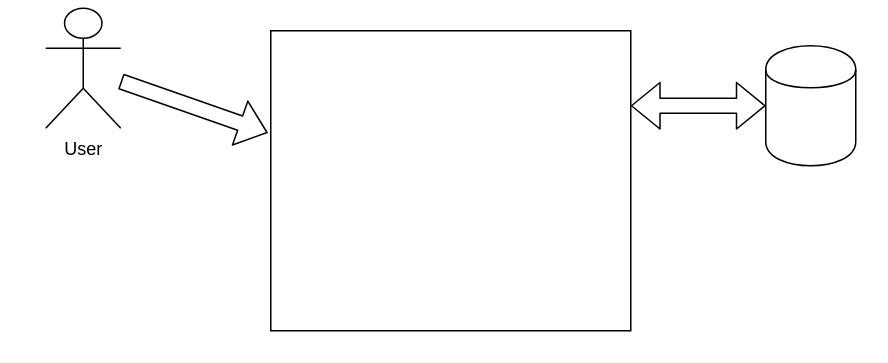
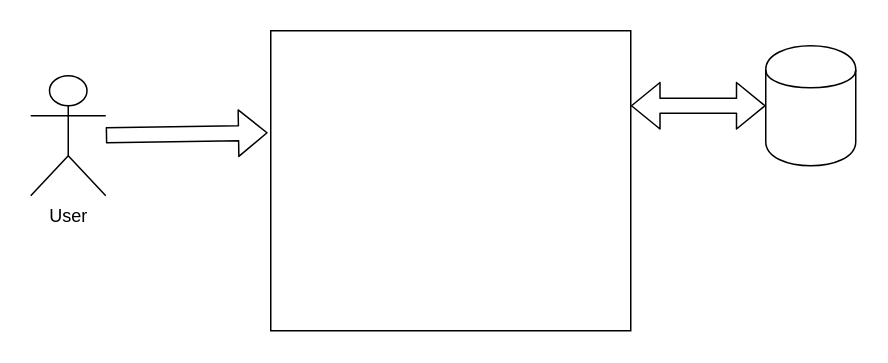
(83, 68) -> (68, 136)
